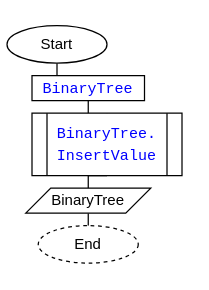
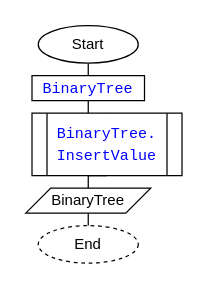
(57, 44) -> (88, 44)
